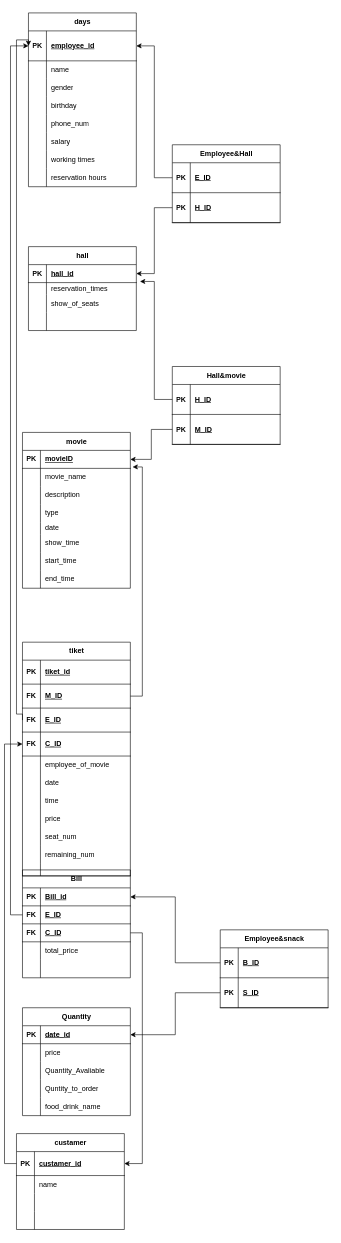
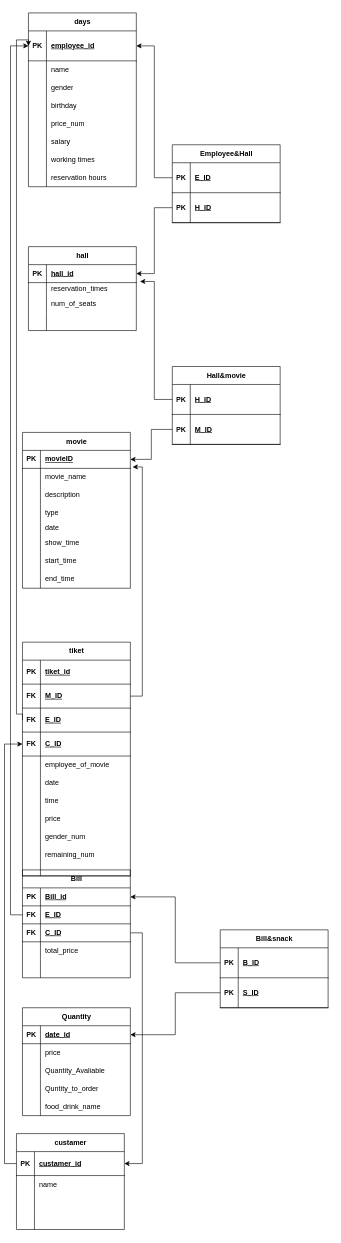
(69, 123) -> (69, 123)
(78, 303) -> (75, 303)
(61, 837) -> (65, 837)
(275, 939) -> (275, 939)
